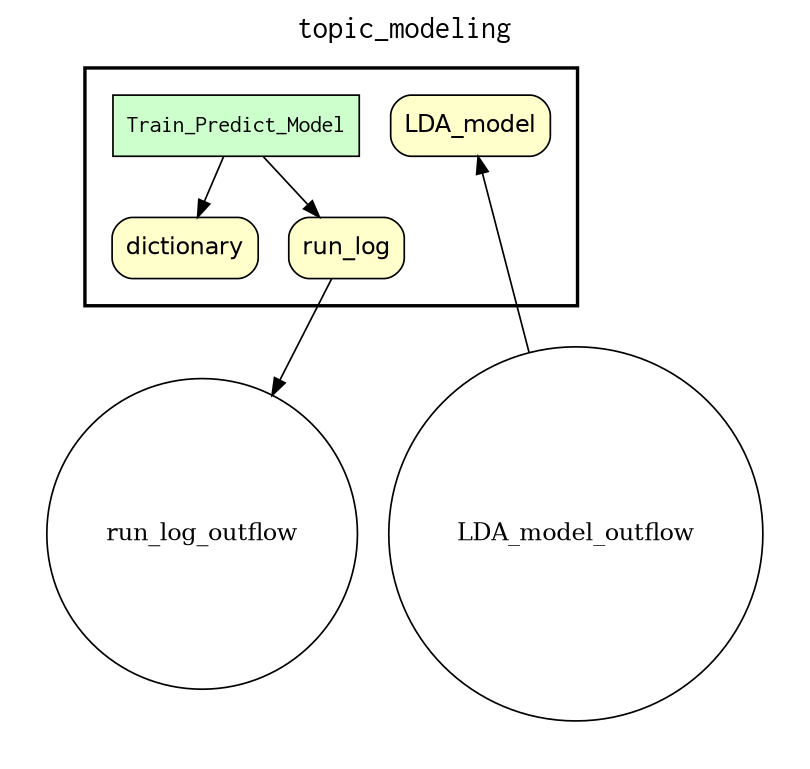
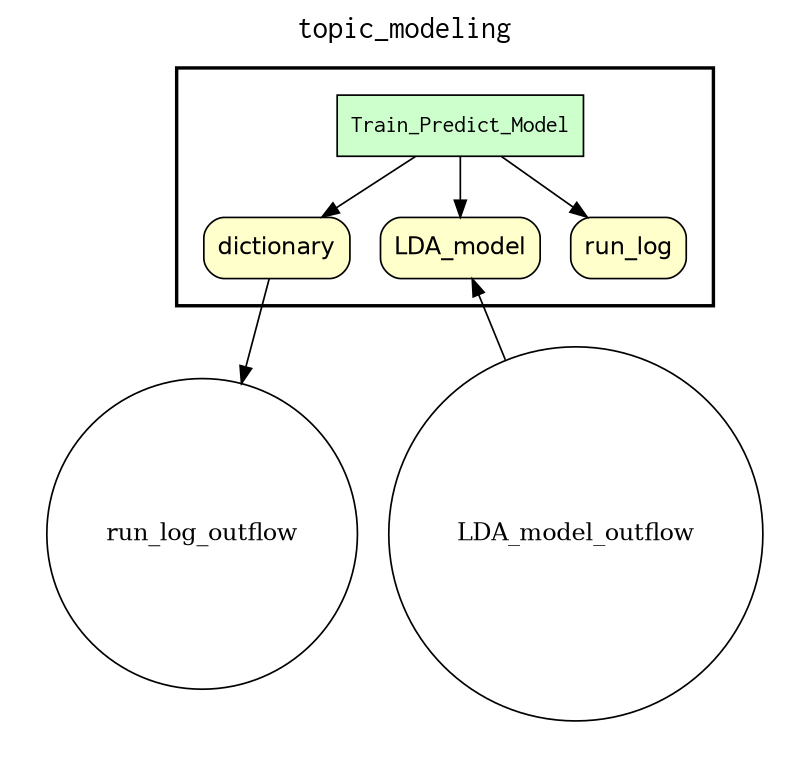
none -> (460, 179)
(298, 345) -> (252, 345)
